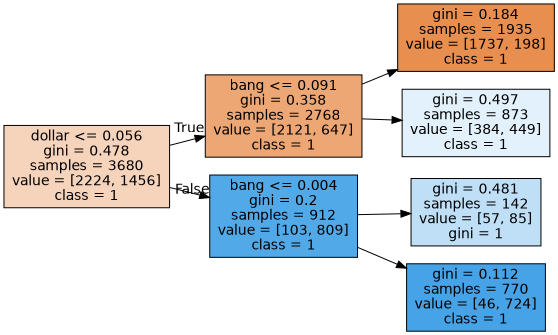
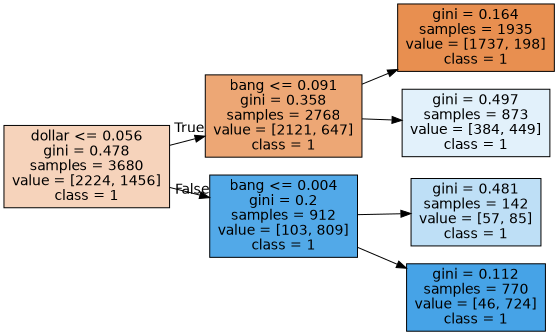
(476, 38) -> (476, 38)
(476, 212) -> (476, 212)
